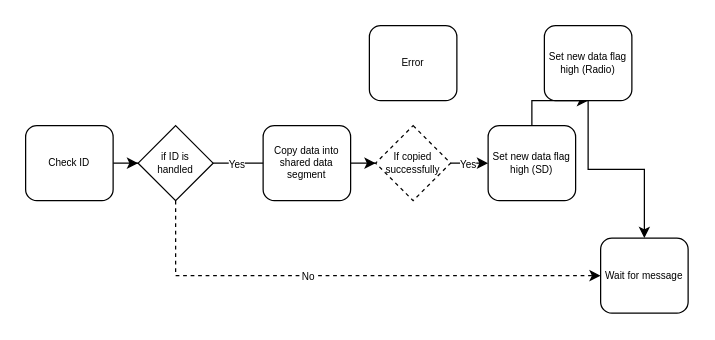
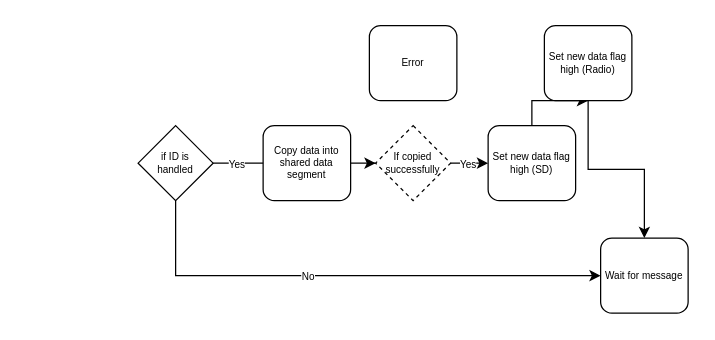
(69, 163) -> none
(130, 163) -> none
(451, 276) -> (451, 276)
